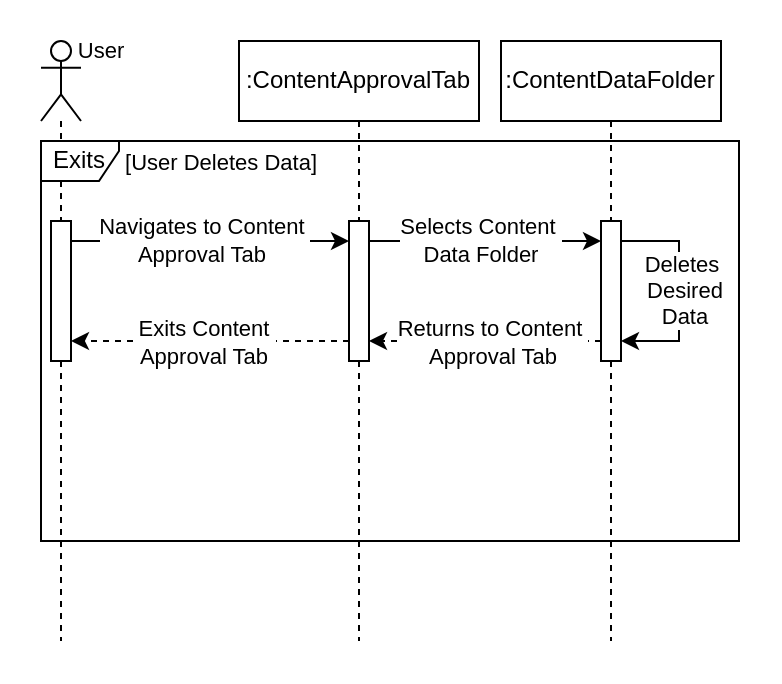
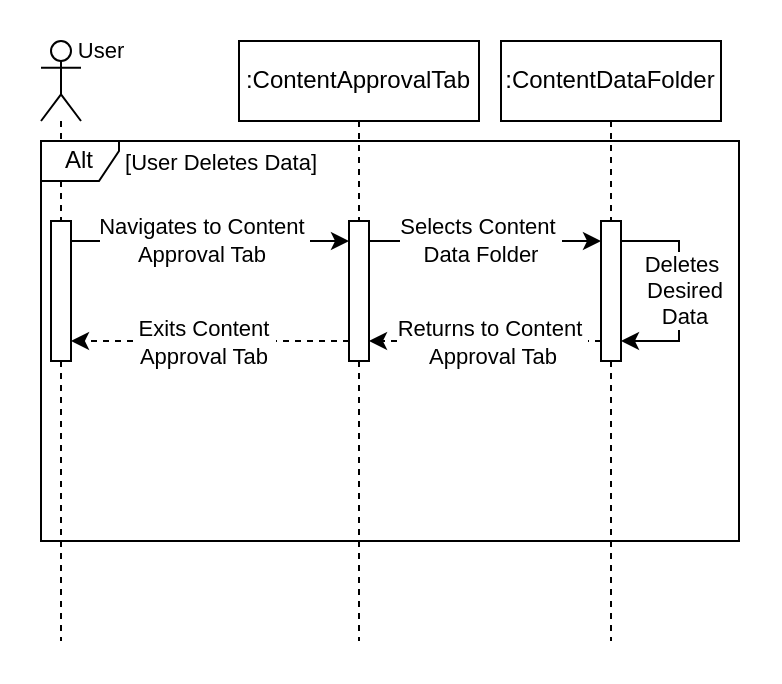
(80, 161) -> (80, 161)
